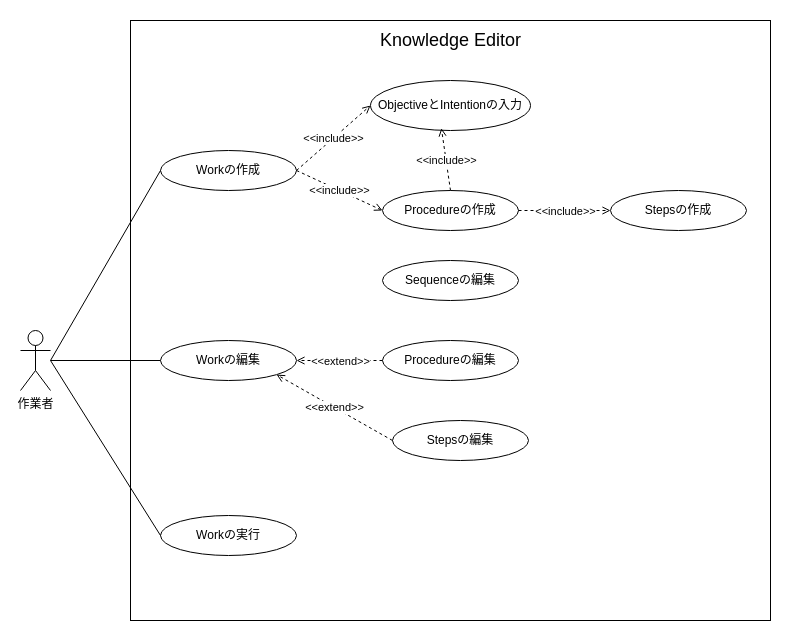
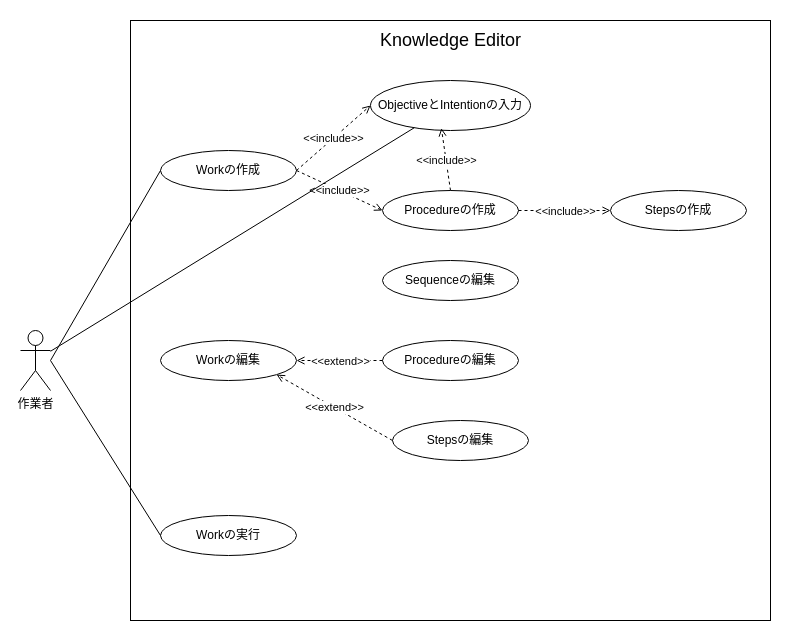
(107, 361) -> (237, 236)
